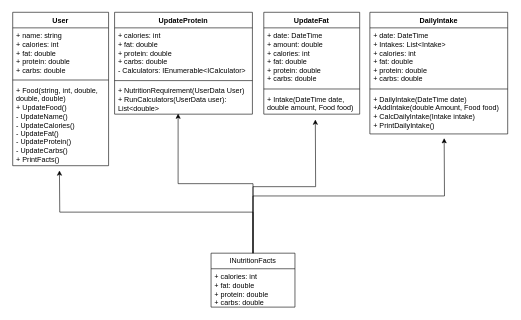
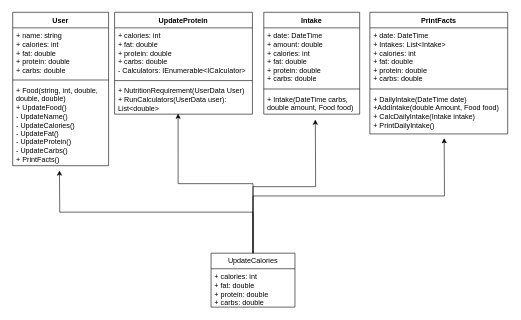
(312, 21) -> (312, 21)
(439, 21) -> (439, 21)
(312, 104) -> (312, 109)
(253, 261) -> (253, 261)
